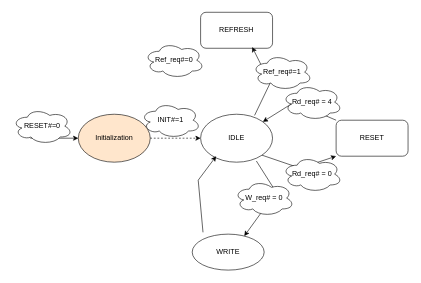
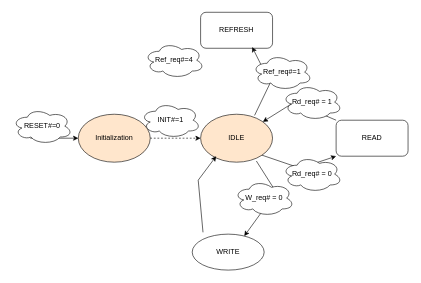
(174, 60) -> (174, 60)
(312, 102) -> (312, 102)
(237, 138) -> (237, 138)
(372, 138) -> (372, 138)
